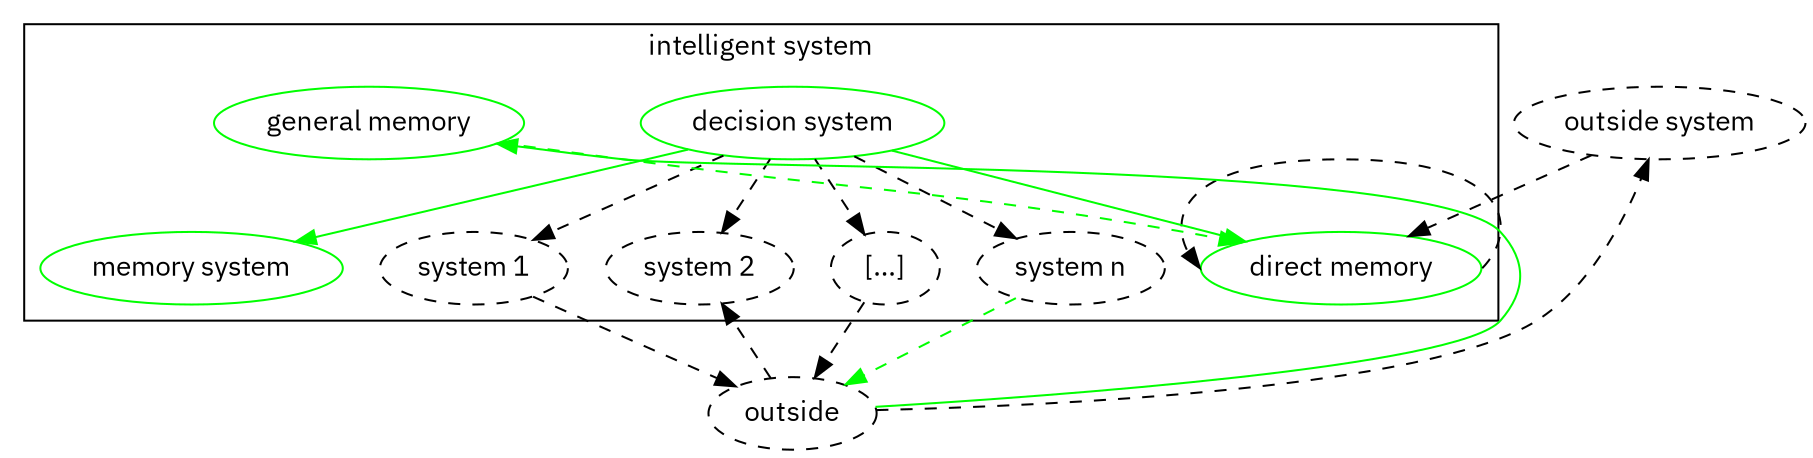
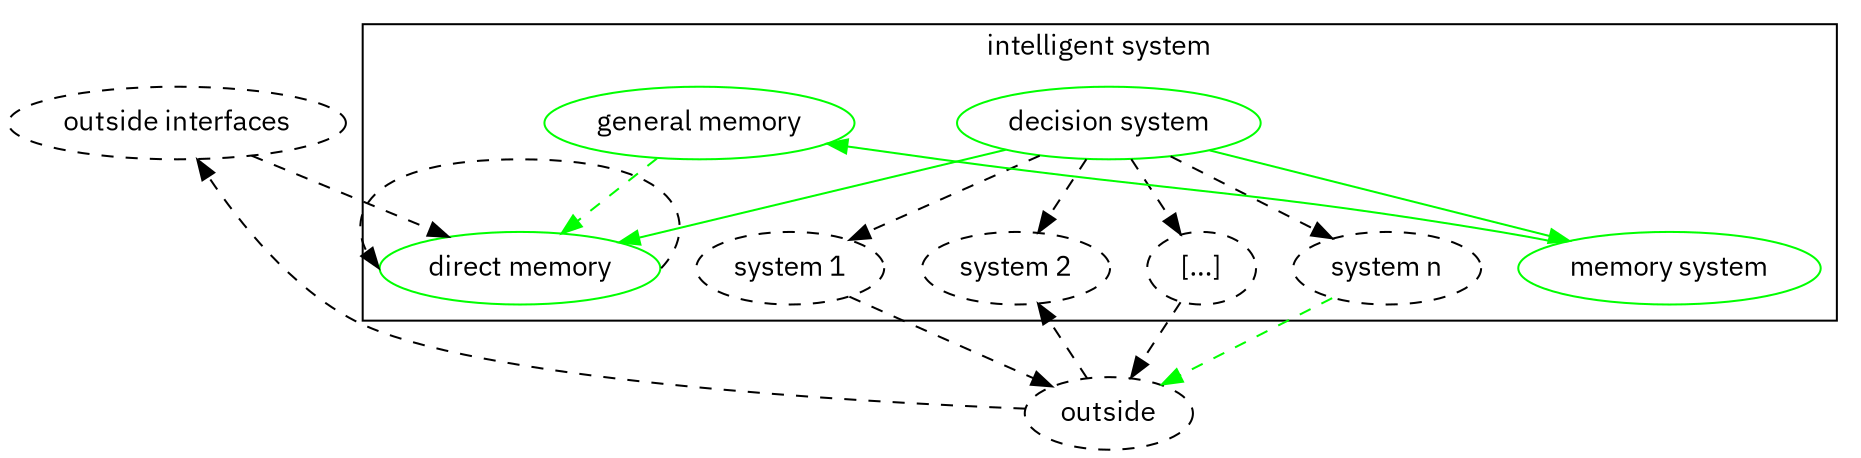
(1660, 123) -> (177, 123)
(1377, 197) -> (1205, 191)
